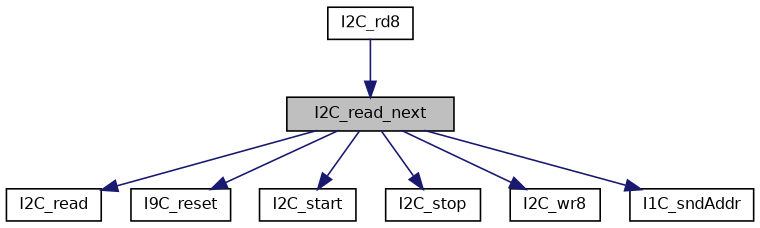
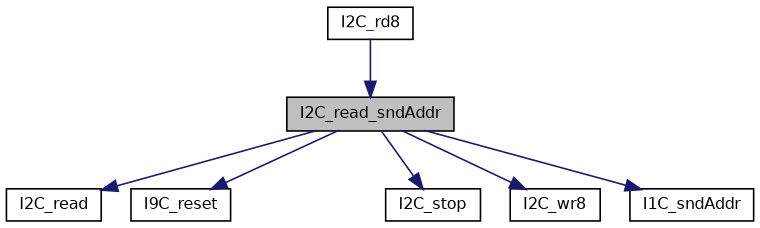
(370, 114) -> (370, 114)
(308, 205) -> none
